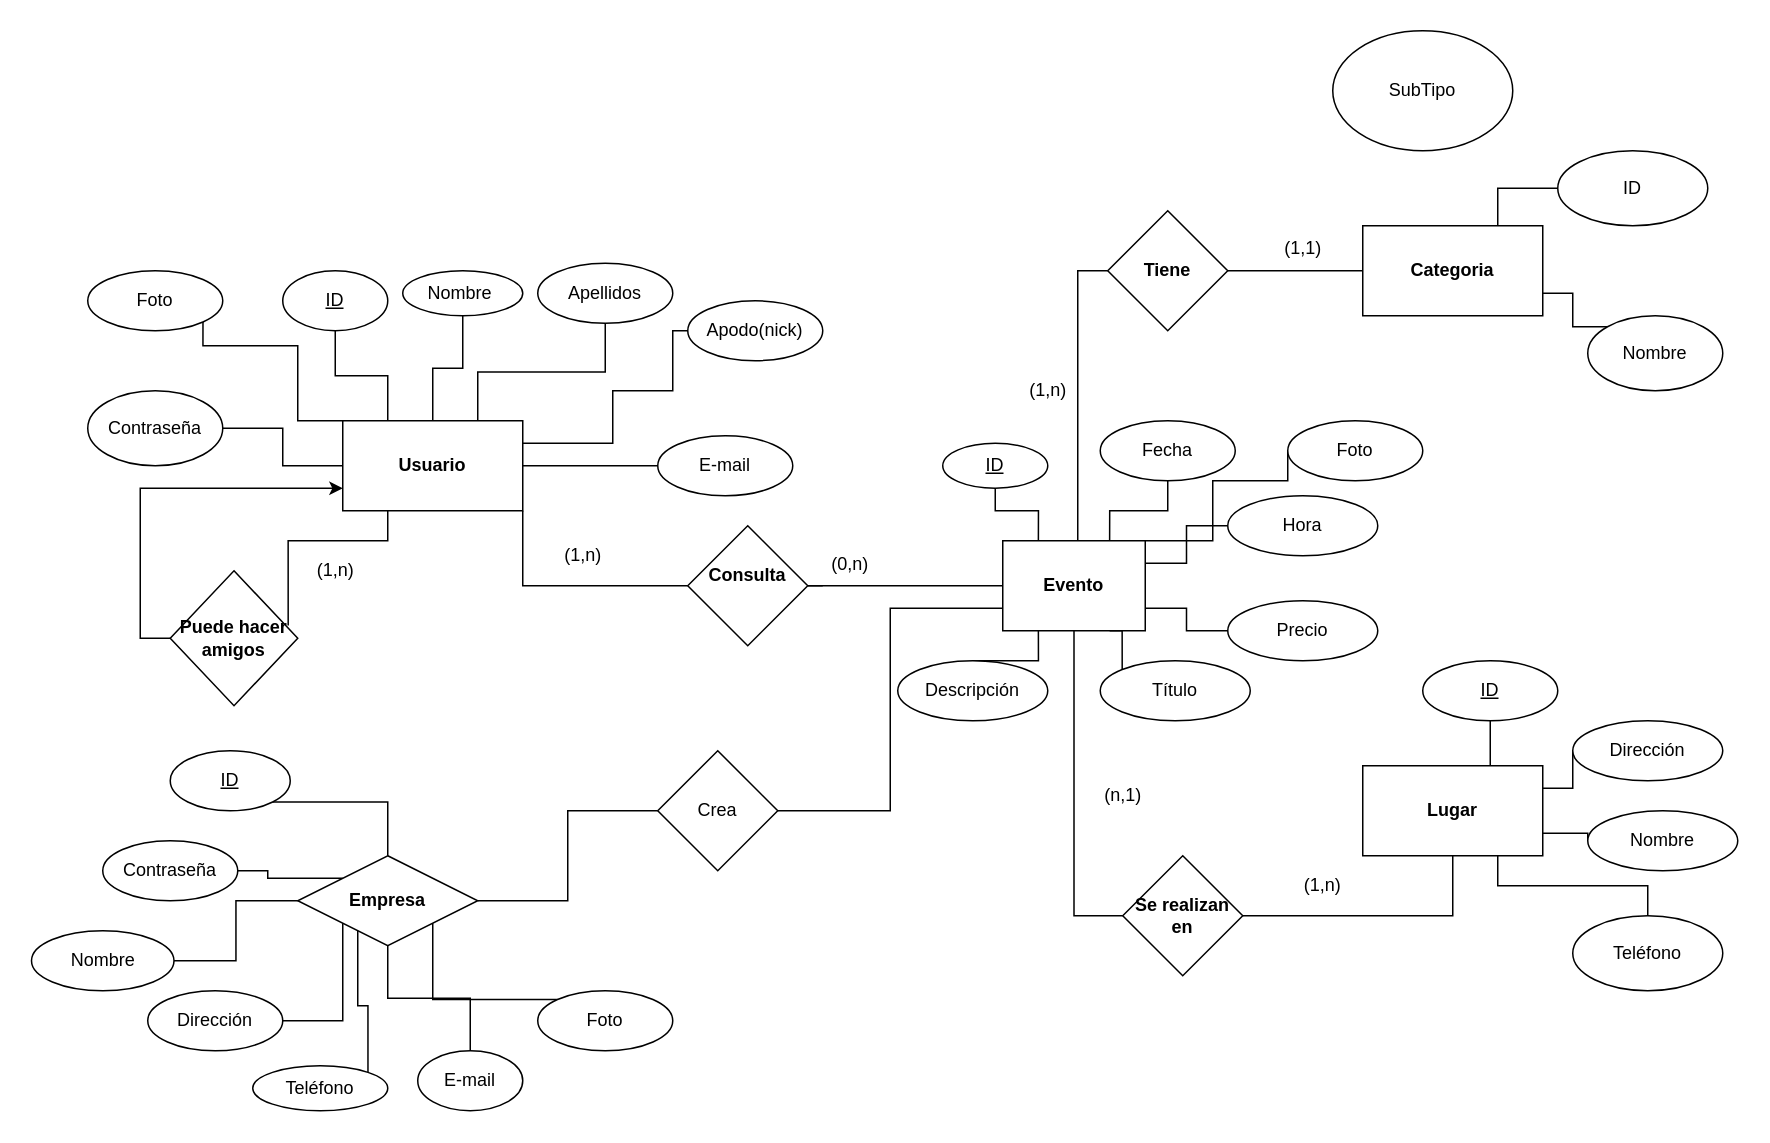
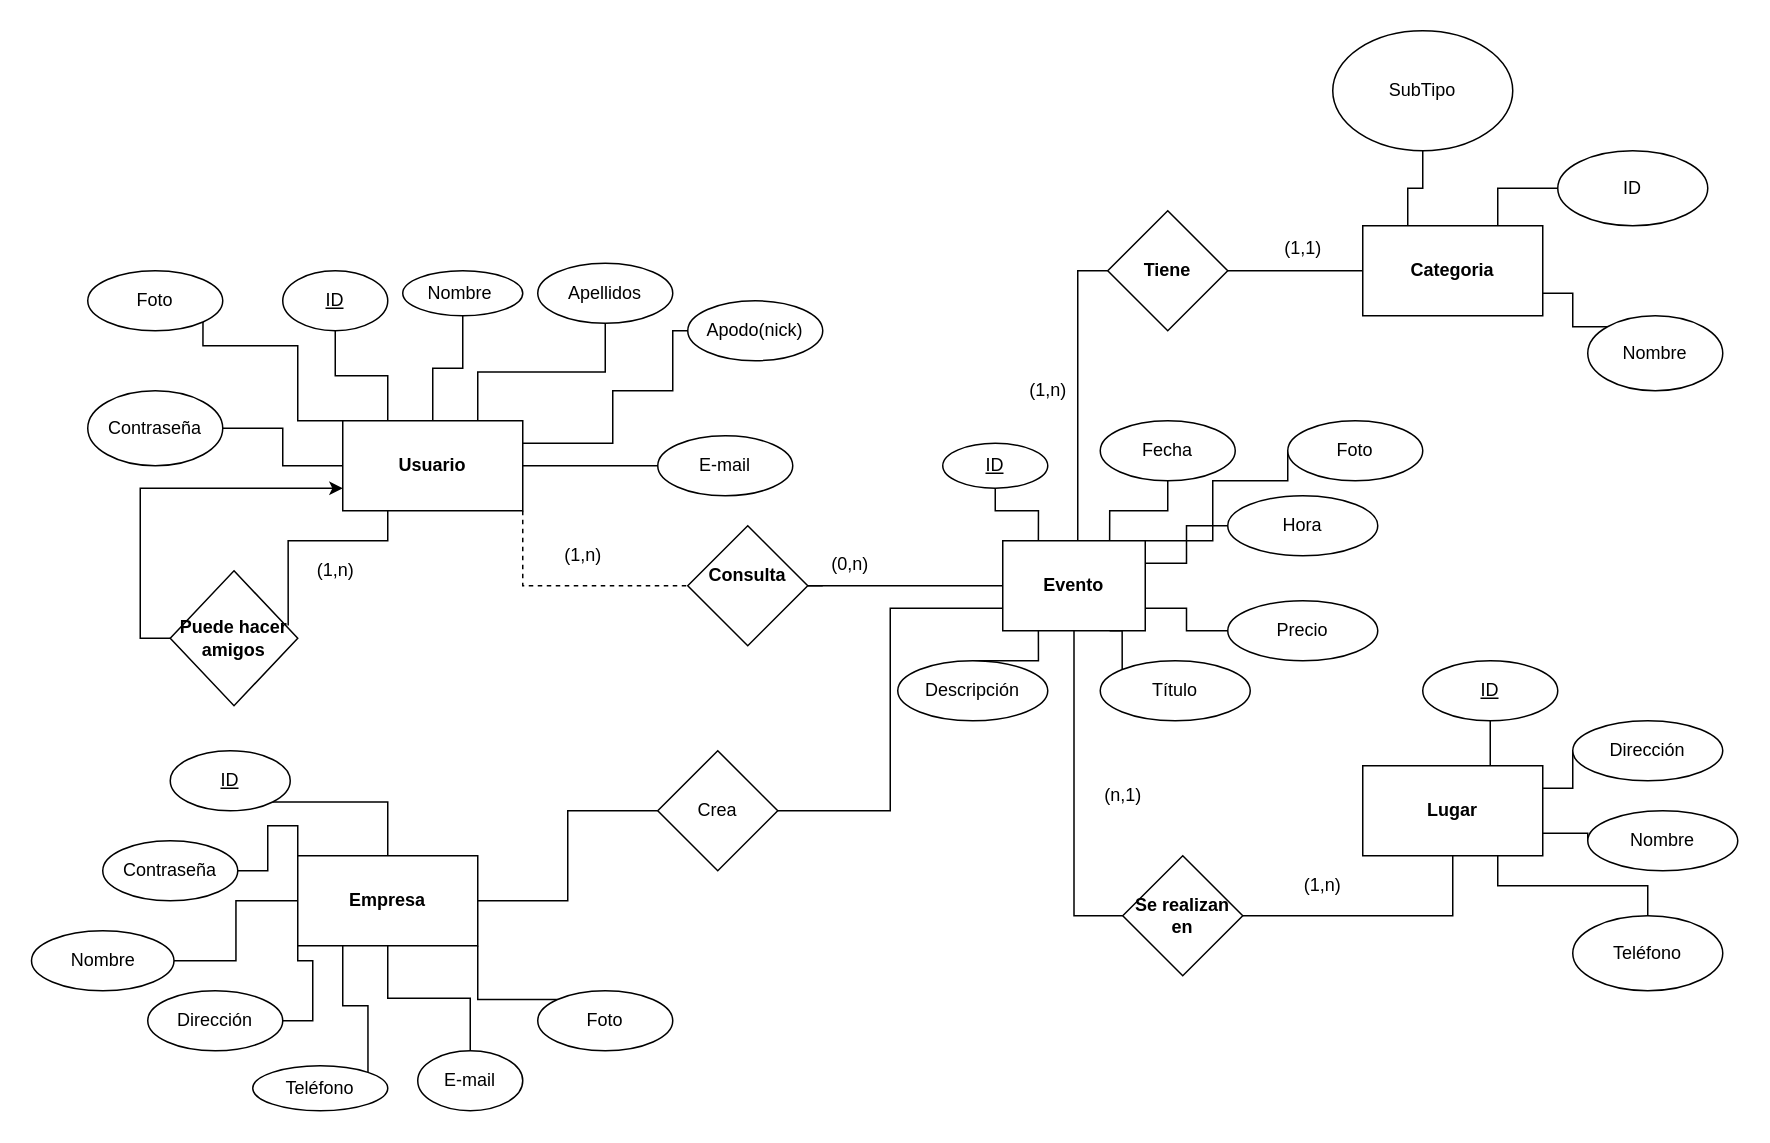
none -> (1415, 188)
(569, 586) -> (569, 586)
(388, 901) -> (388, 901)
